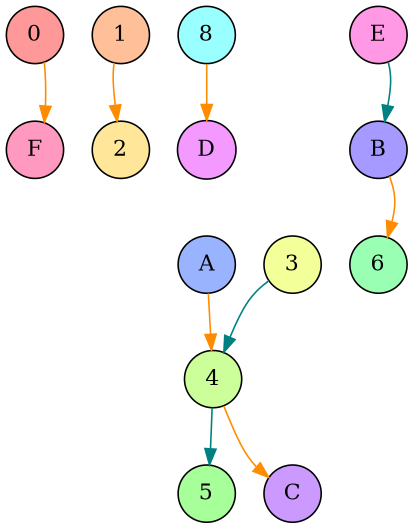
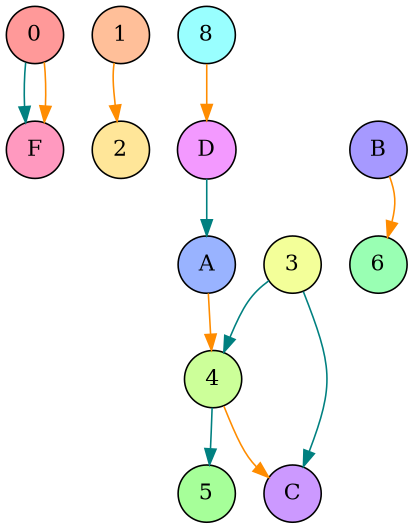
(378, 35) -> none
none -> (24, 85)
none -> (207, 199)
none -> (326, 371)
